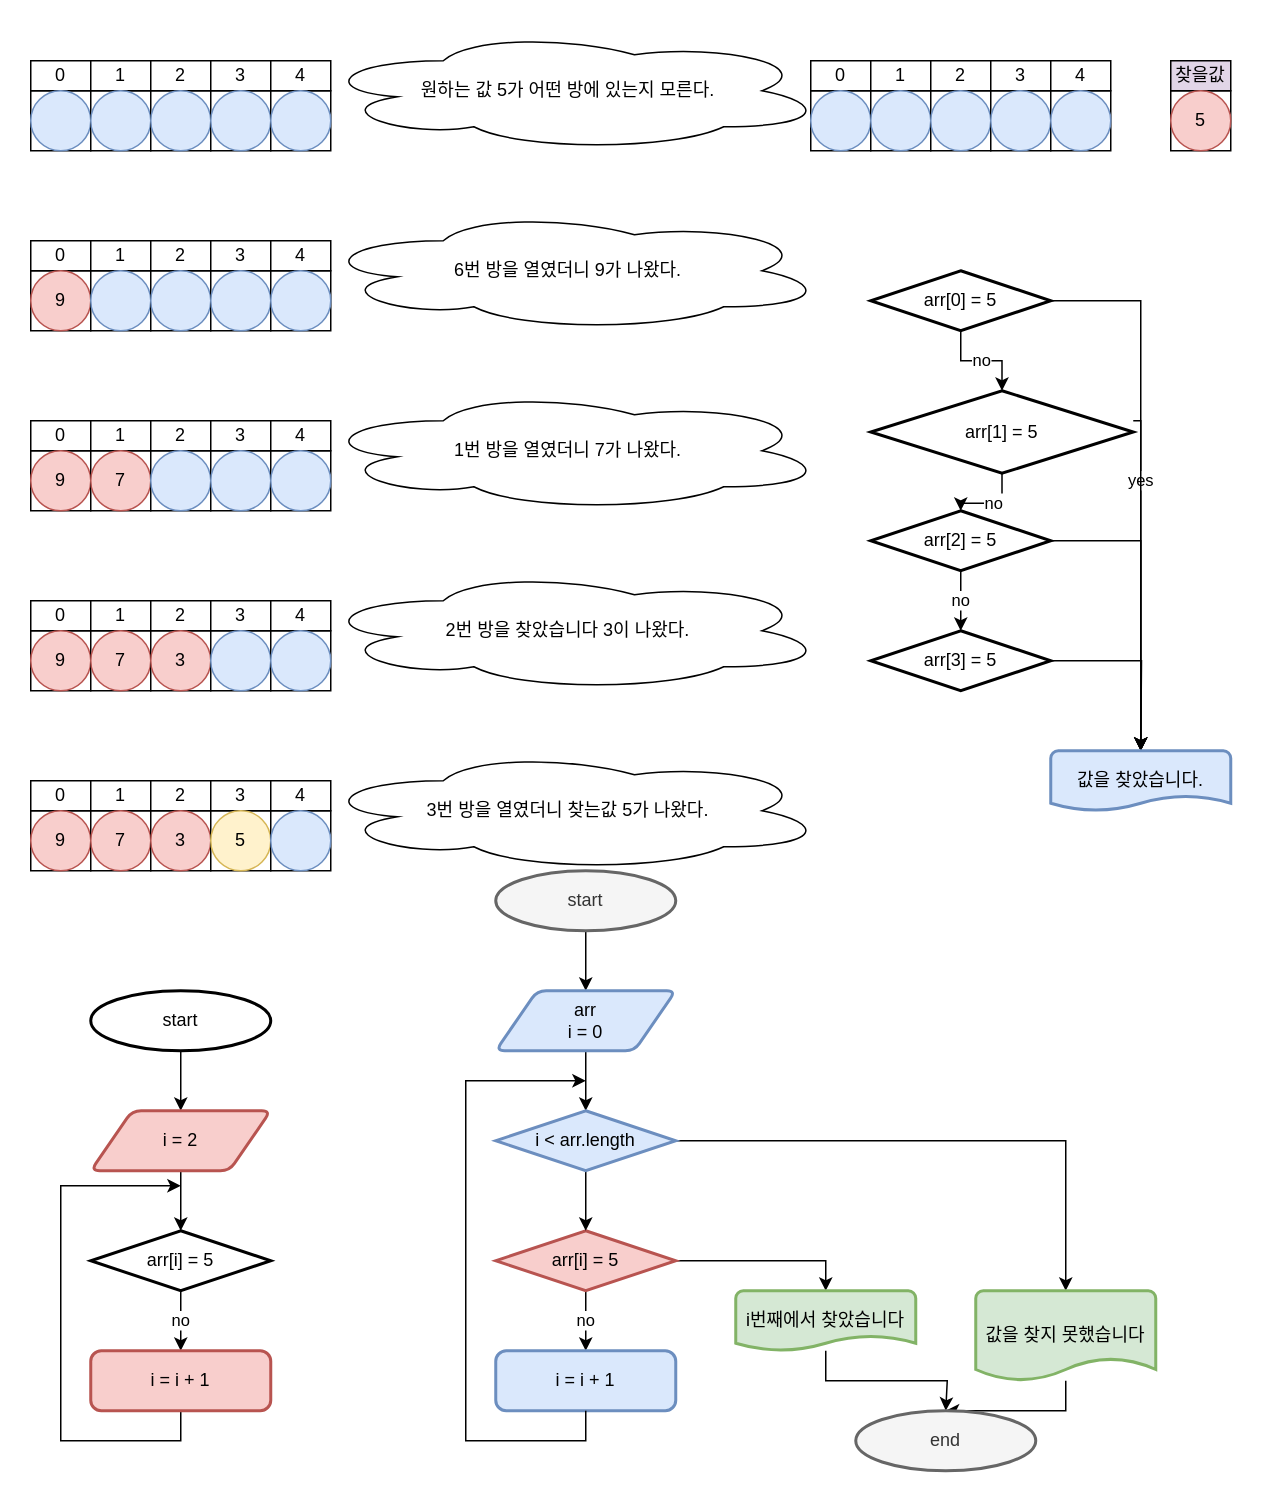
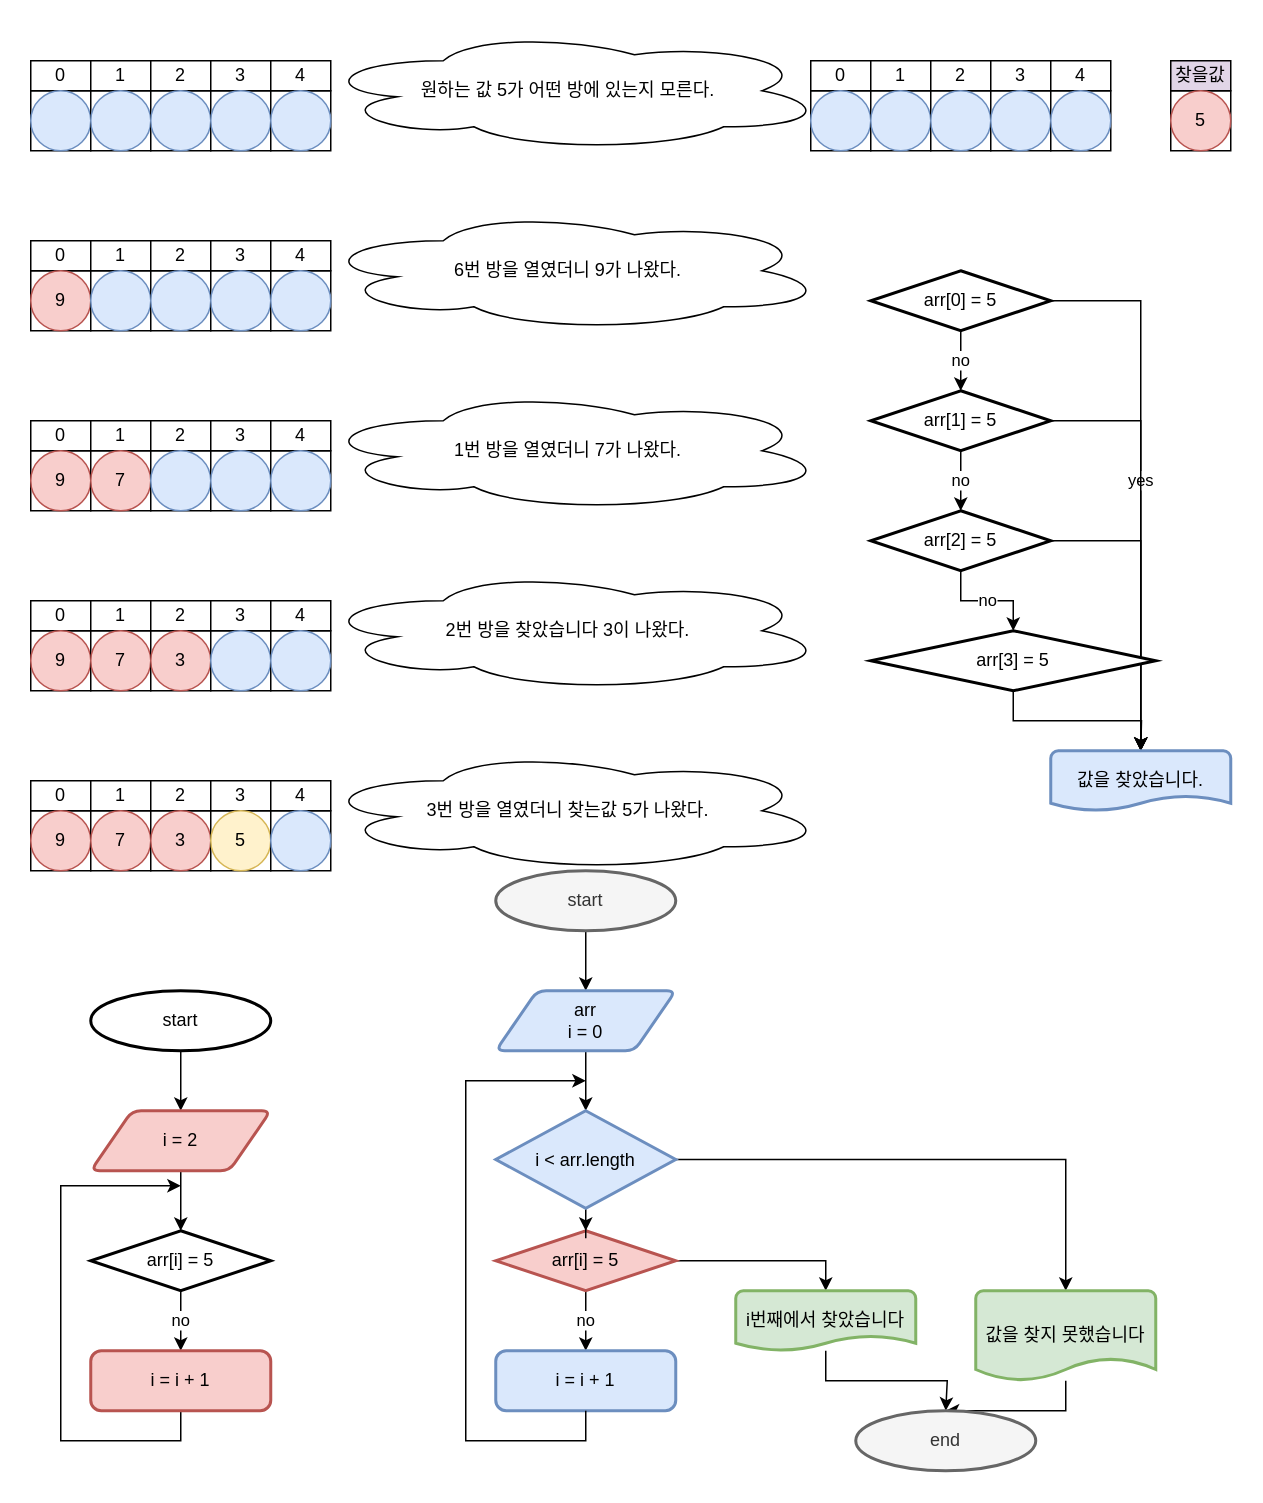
(1002, 432) -> (961, 421)
(961, 661) -> (1013, 661)
(586, 1141) -> (586, 1160)
